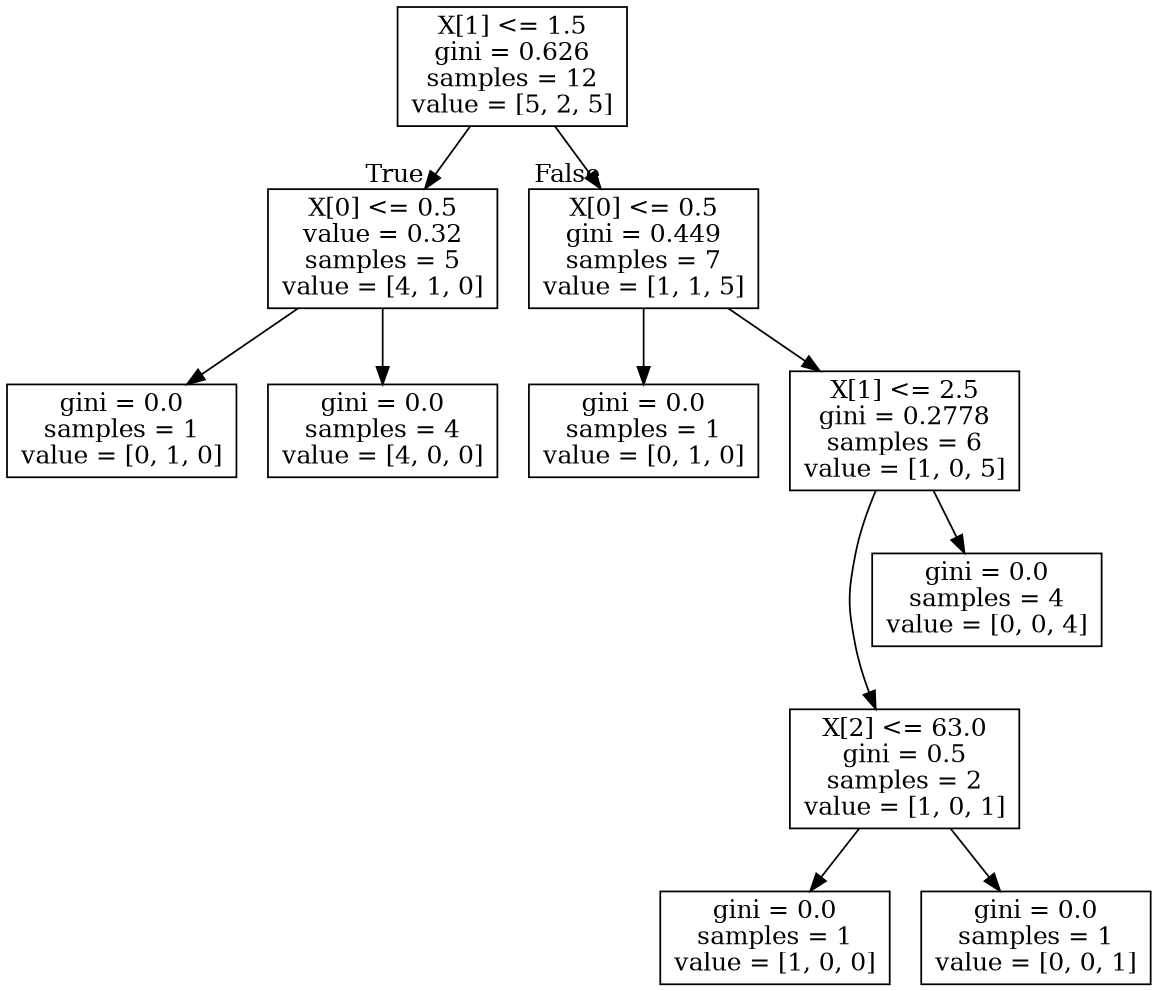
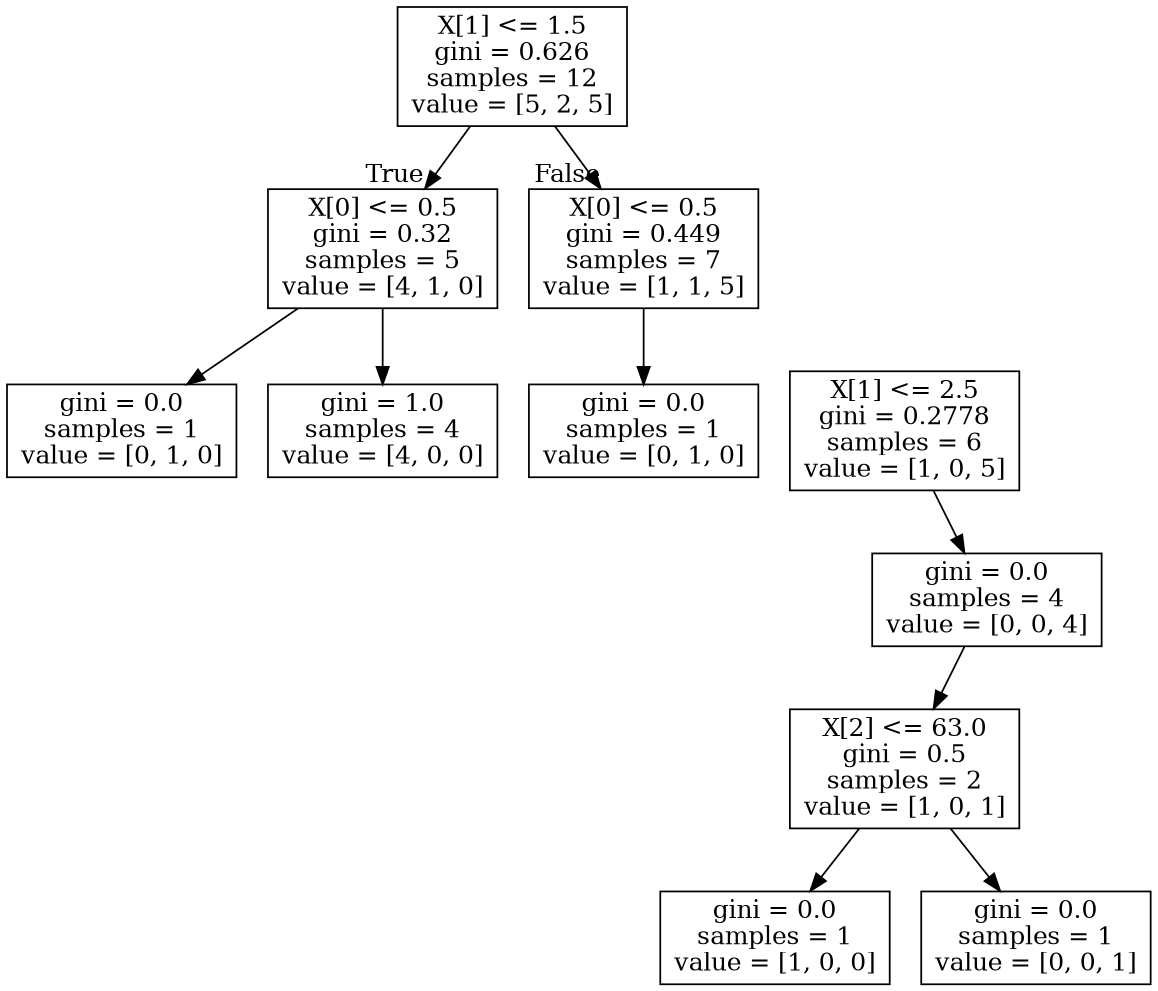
(383, 249) -> (383, 249)
(767, 335) -> none
(383, 431) -> (383, 431)
(850, 591) -> (953, 670)
